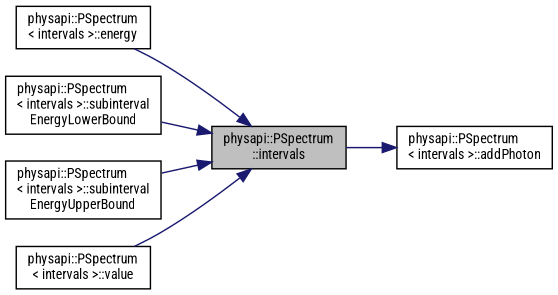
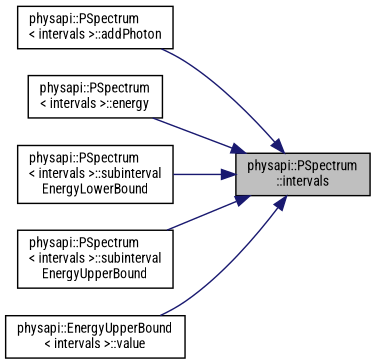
(364, 148) -> (223, 90)
(83, 268) -> (95, 337)
